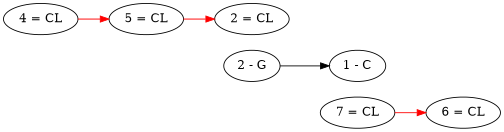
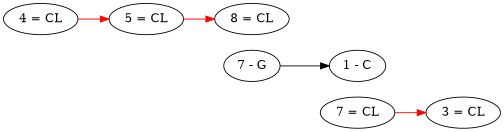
(252, 19) -> (252, 19)
(252, 66) -> (252, 66)
(463, 113) -> (463, 113)
